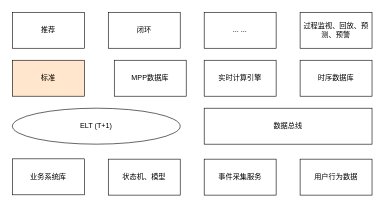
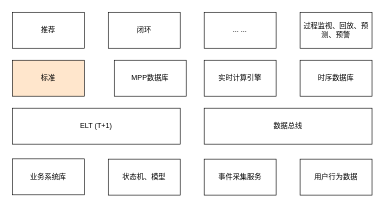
(96, 126) -> (96, 126)
